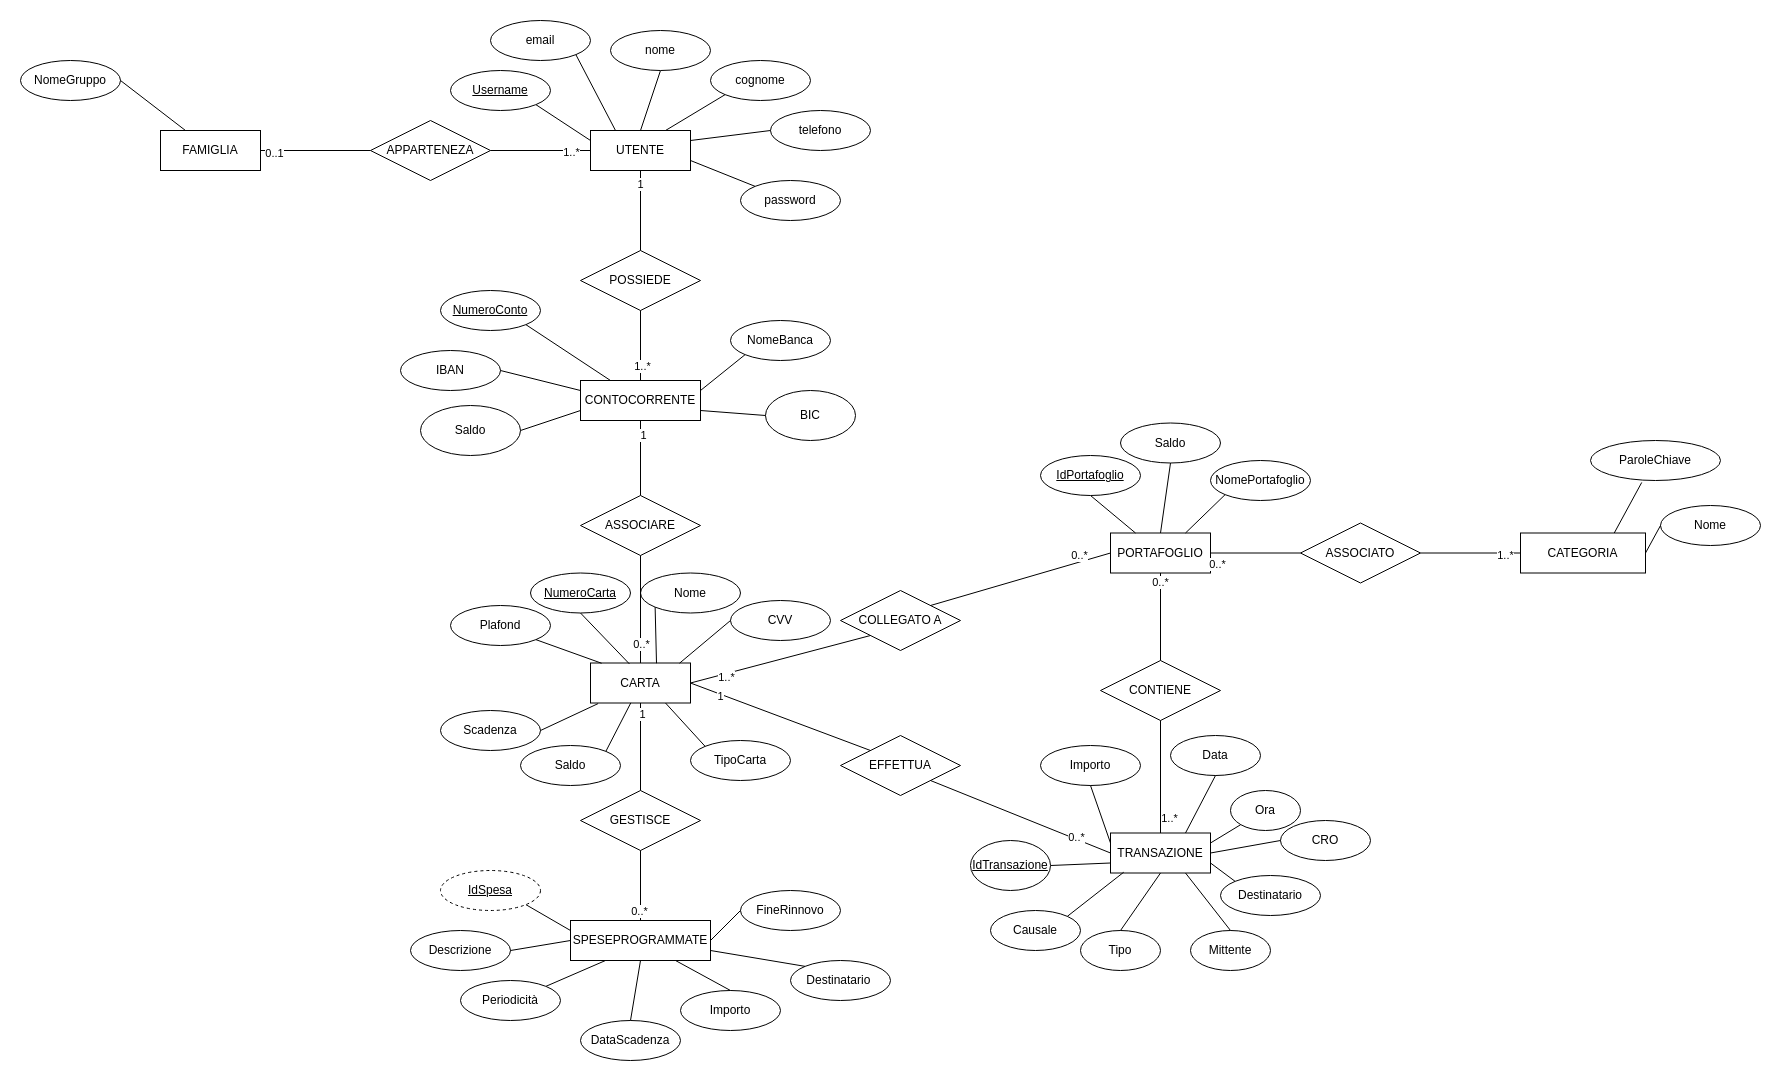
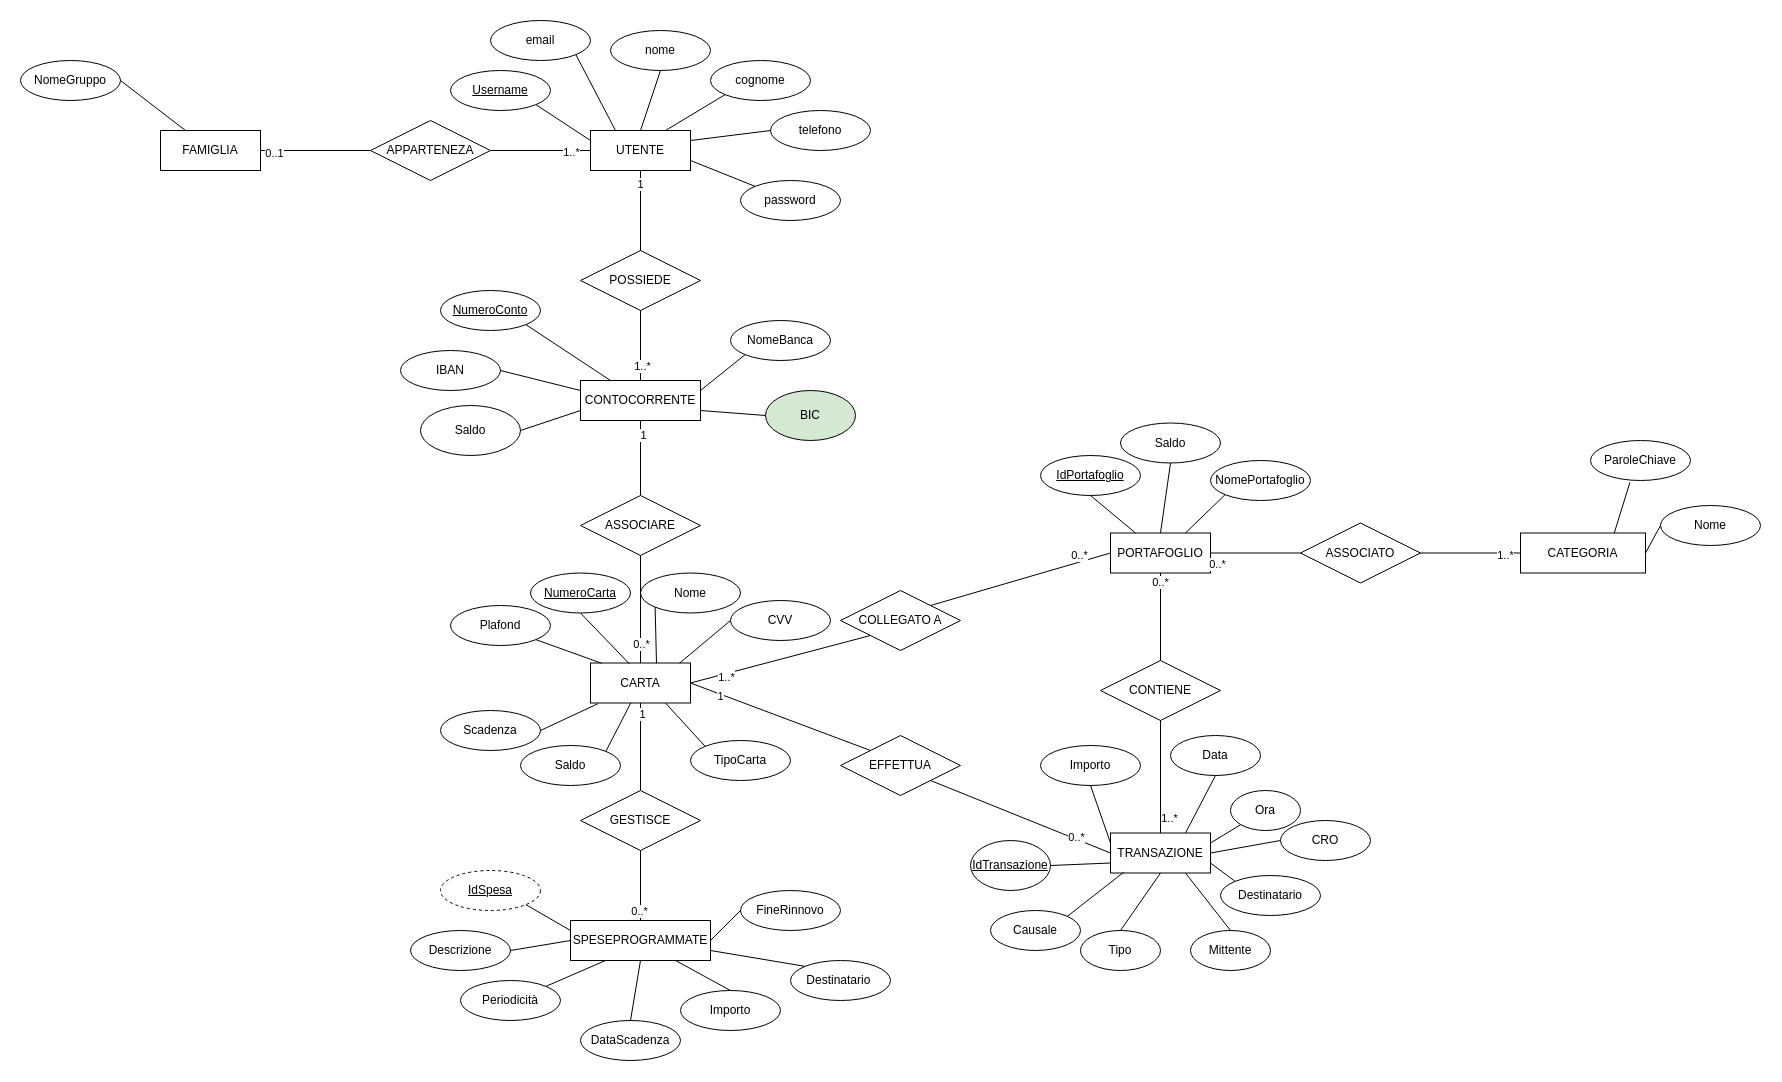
(811, 416) -> (811, 416)
(1656, 461) -> (1641, 461)
